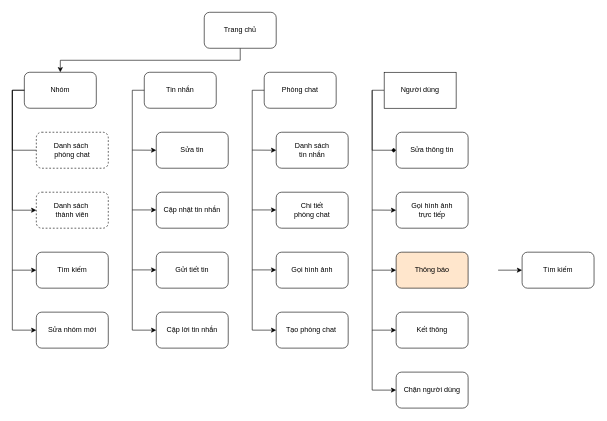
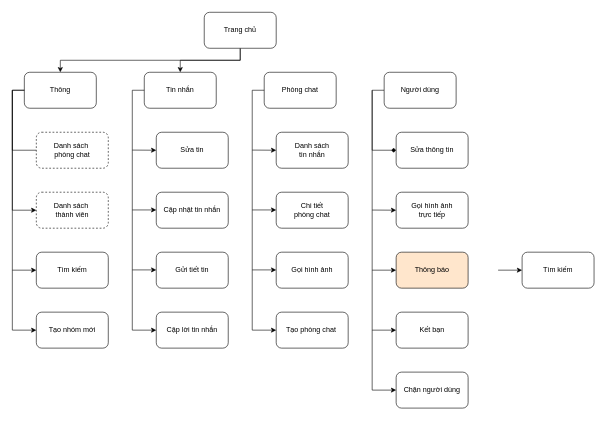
none -> (180, 66)
(60, 90) -> (60, 90)
(420, 90) -> (420, 90)
(72, 330) -> (72, 330)
(432, 330) -> (432, 330)
